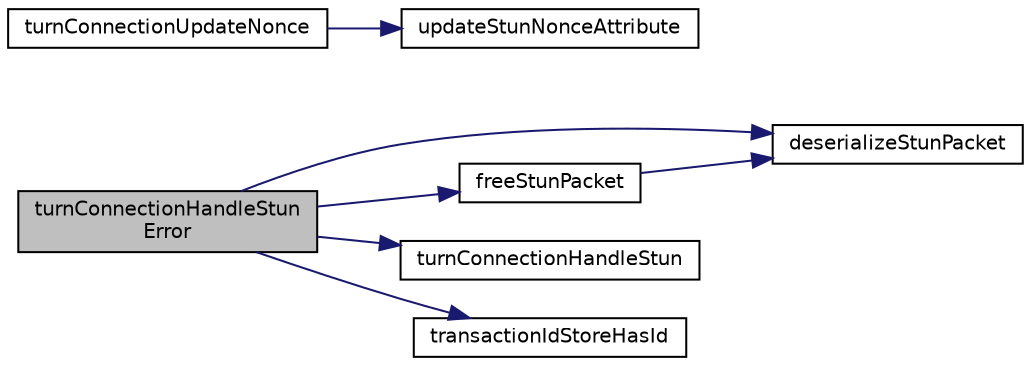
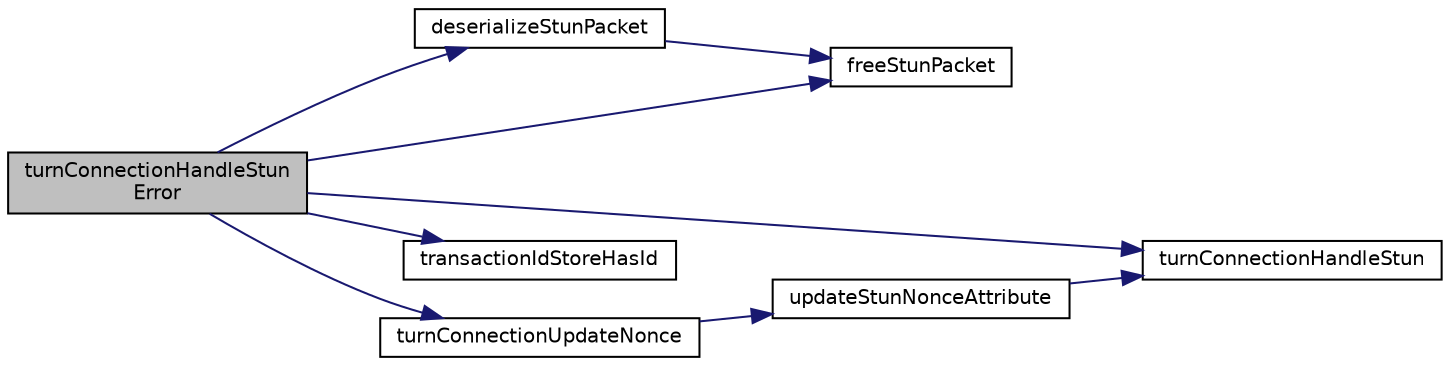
(696, 167) -> (738, 49)
none -> (313, 270)
none -> (1096, 281)
